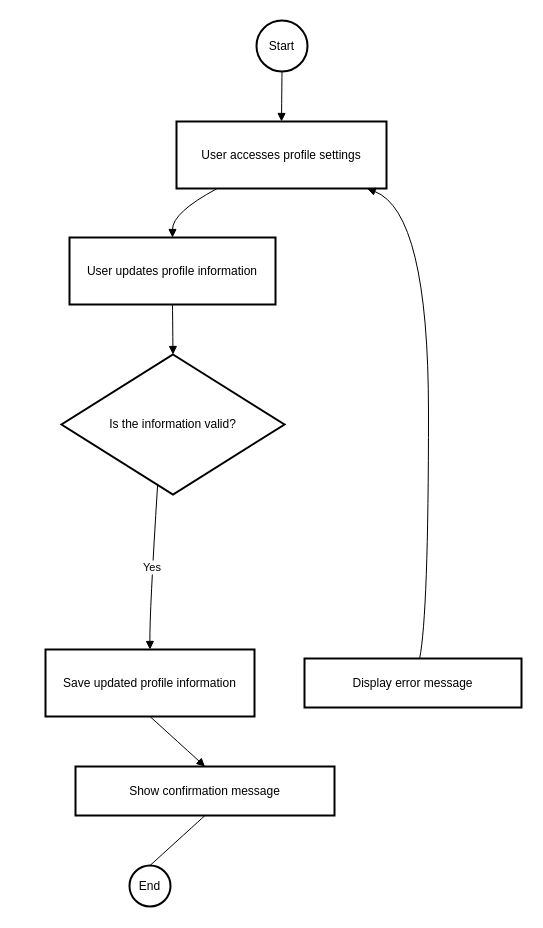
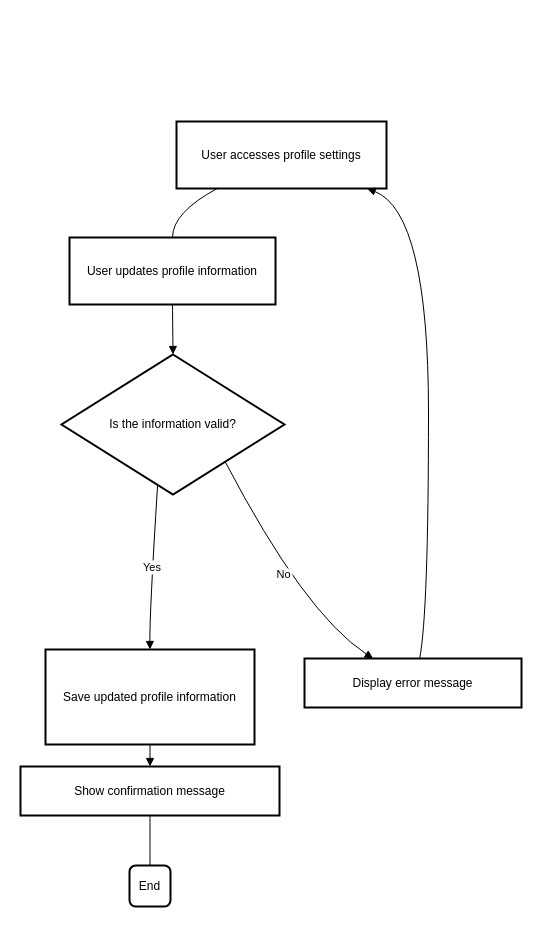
(282, 46) -> none
(282, 93) -> none
(183, 212) -> (182, 215)
none -> (285, 564)
(150, 683) -> (150, 697)
(205, 791) -> (150, 791)
(150, 886) -> (150, 886)
